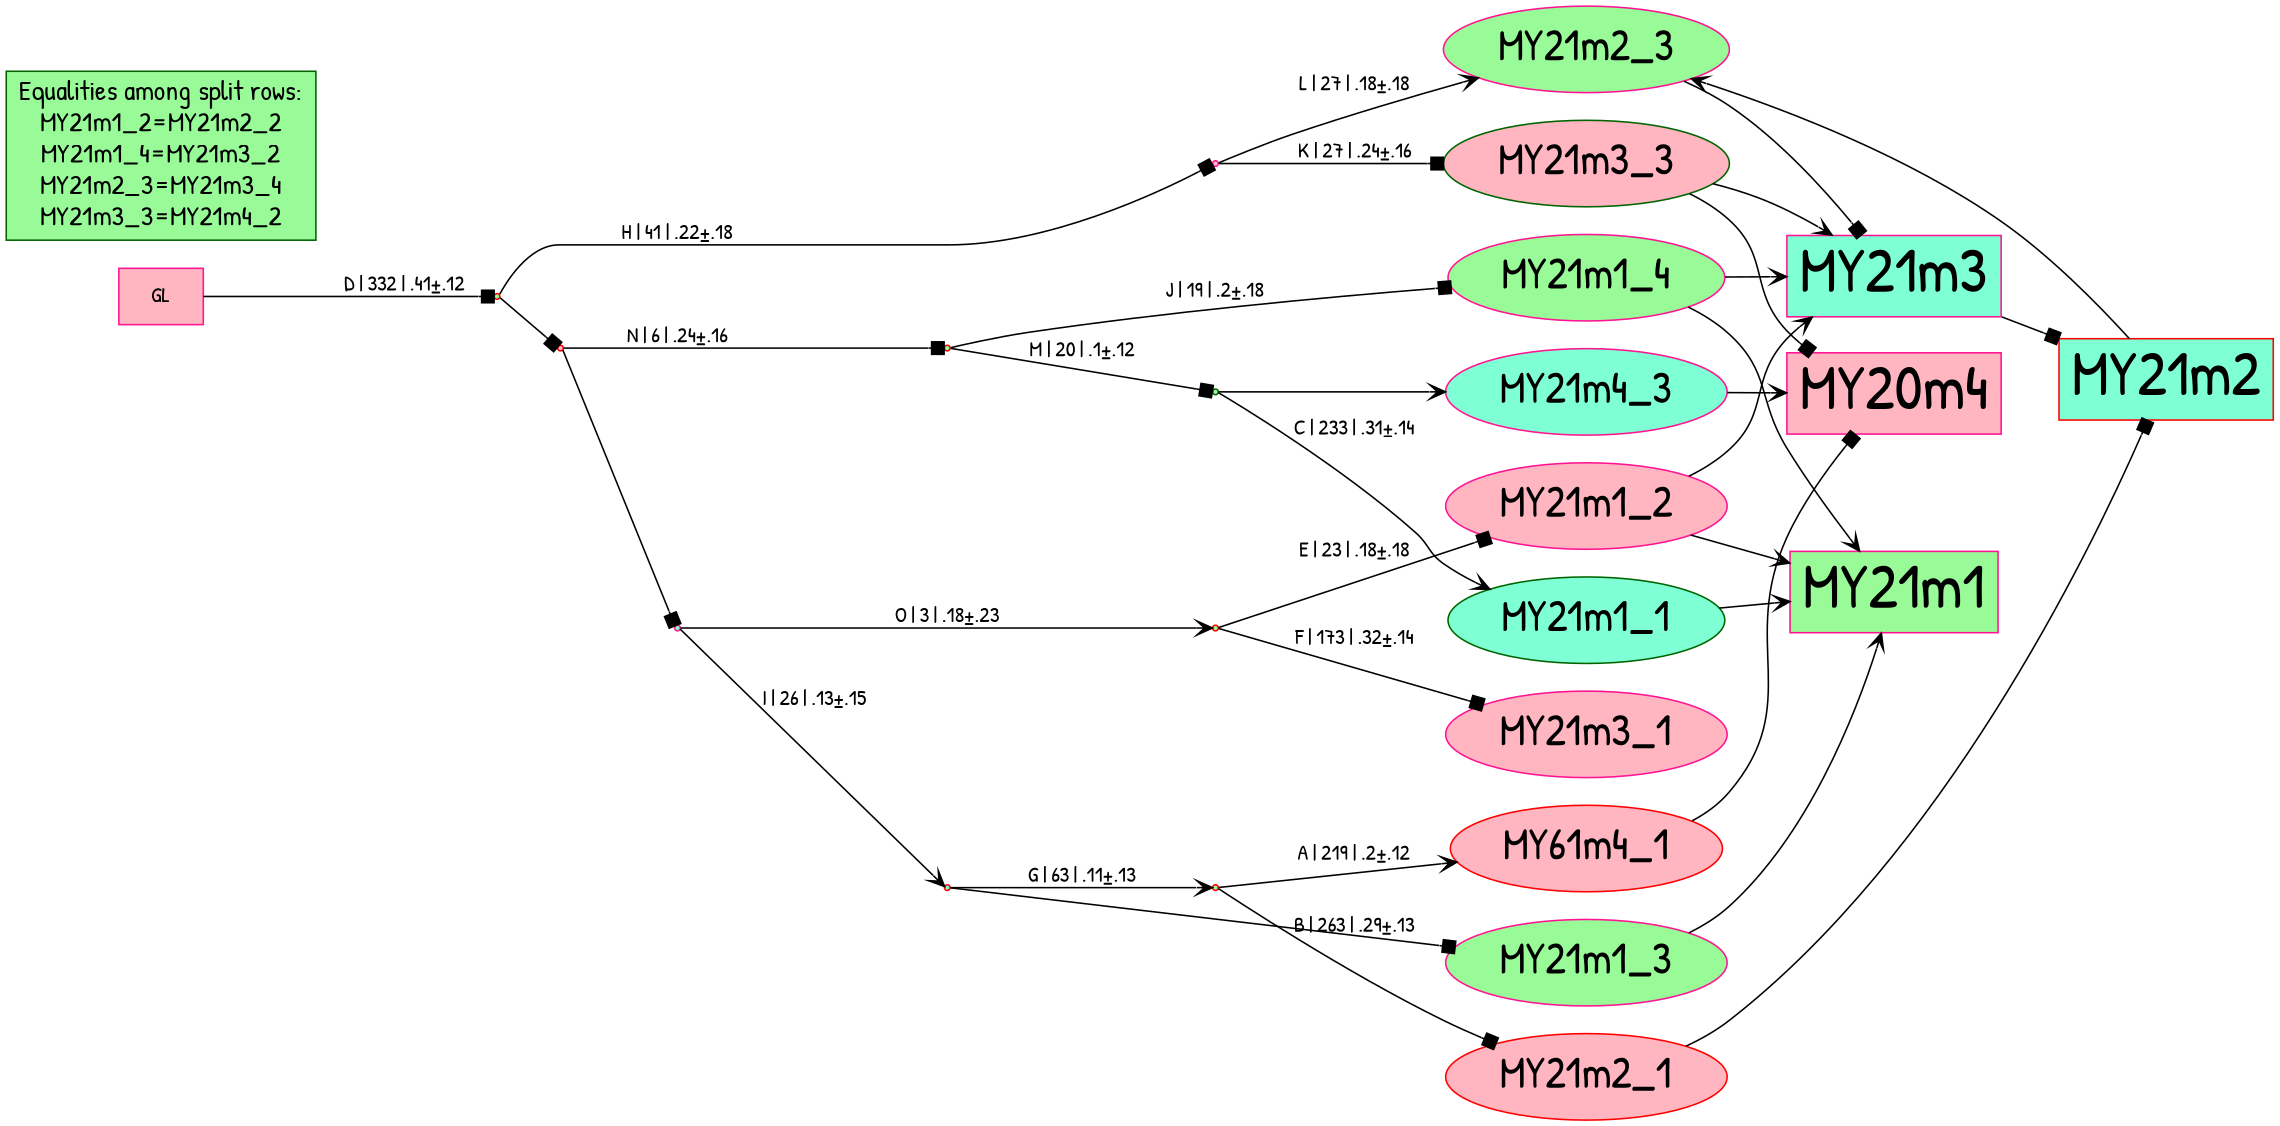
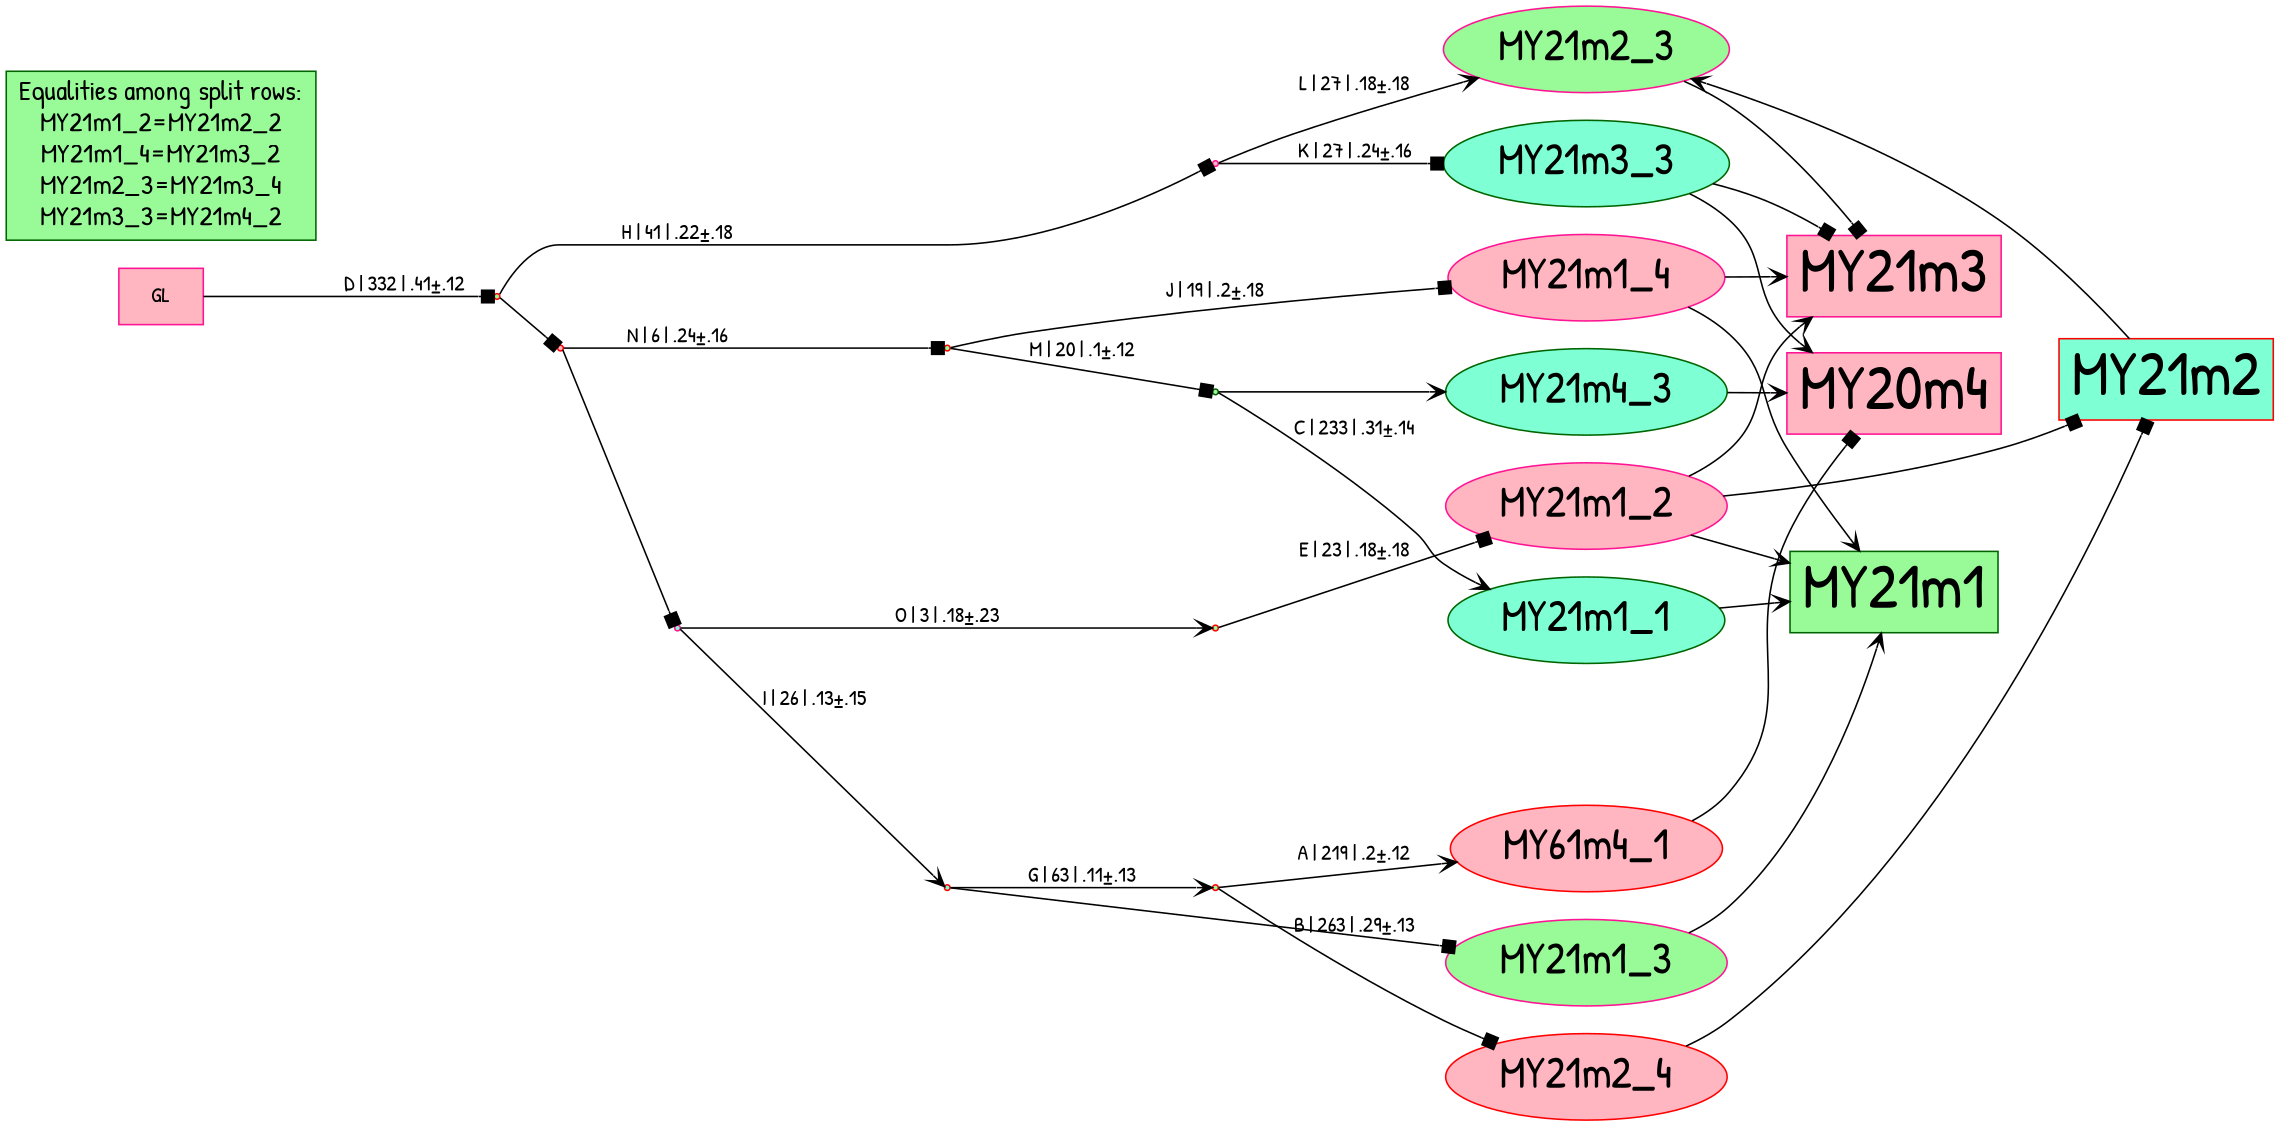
(1586, 164) -> (1586, 164)
(1767, 201) -> (1767, 201)
(1755, 260) -> (1755, 260)
(1894, 276) -> (1894, 276)
(1586, 278) -> (1586, 278)
(2023, 325) -> (1896, 472)
(1586, 392) -> (1586, 392)
(1894, 592) -> (1894, 592)
(1586, 734) -> none
(1586, 1077) -> (1586, 1077)
